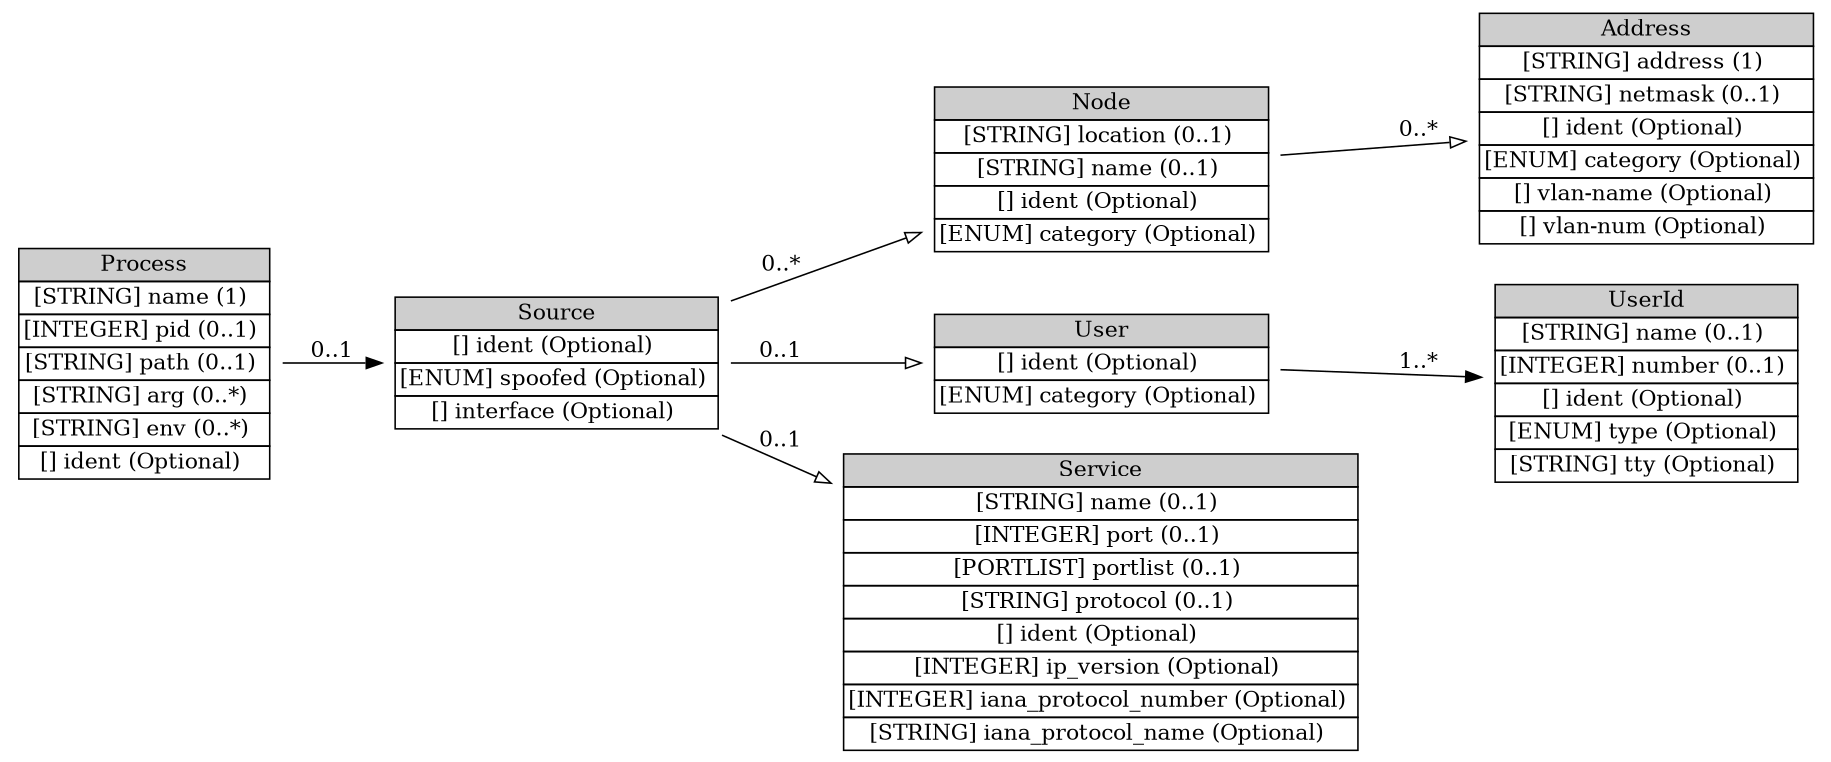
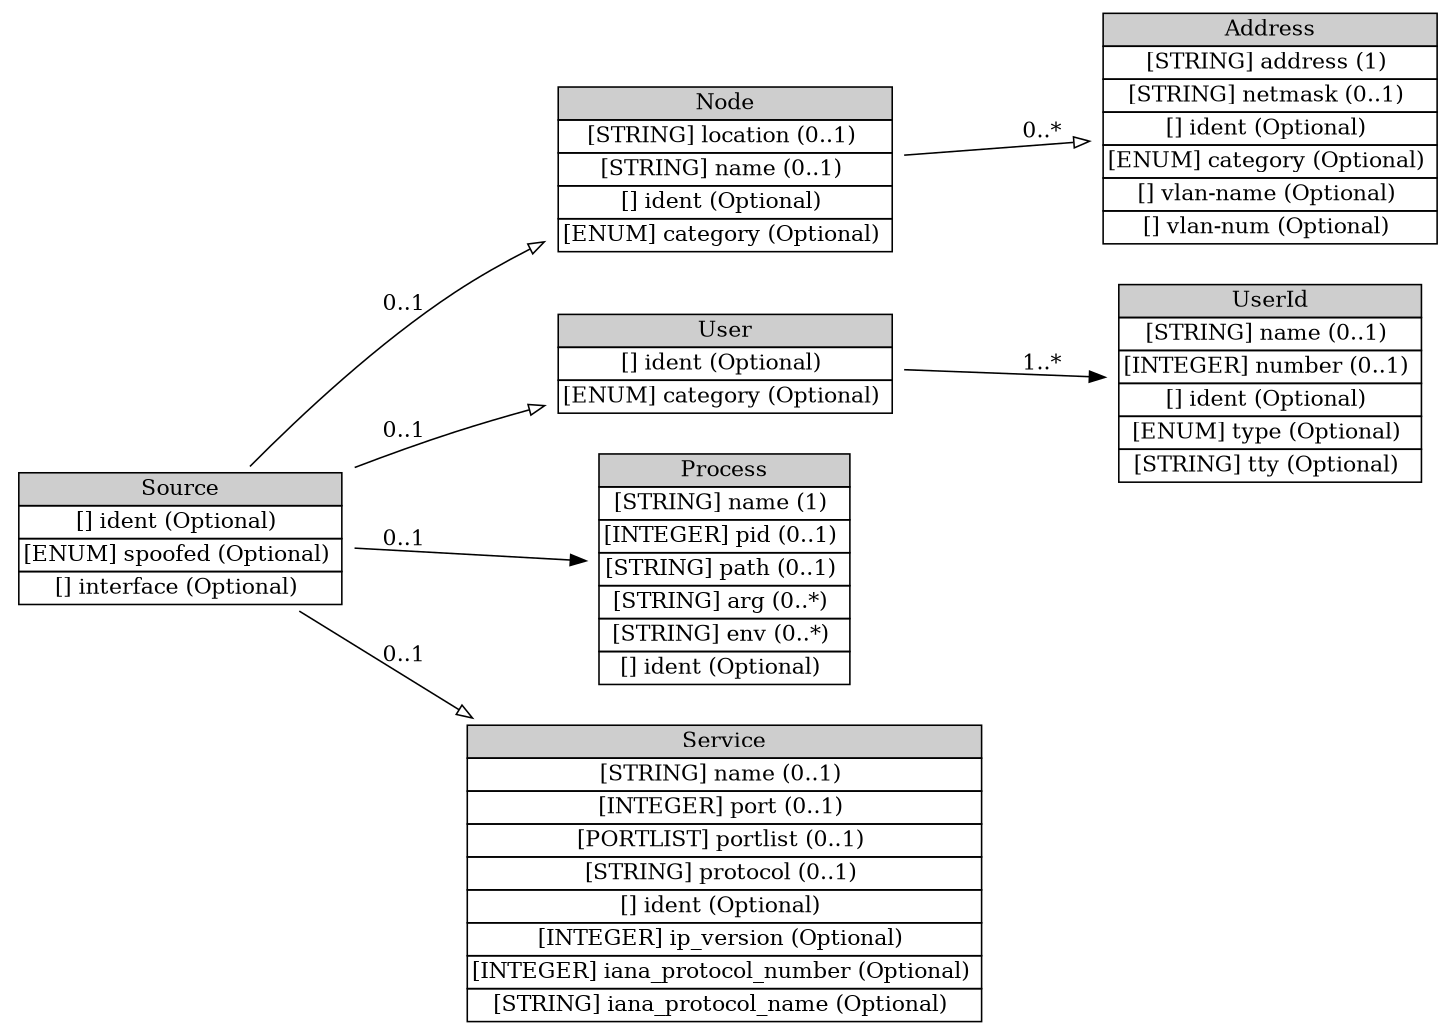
(781, 265) -> (405, 304)
(324, 363) -> (462, 554)
